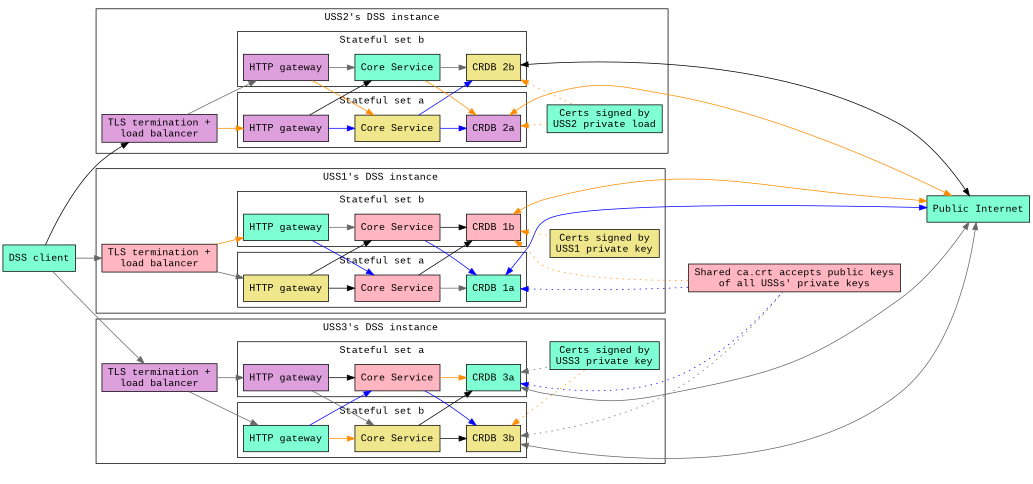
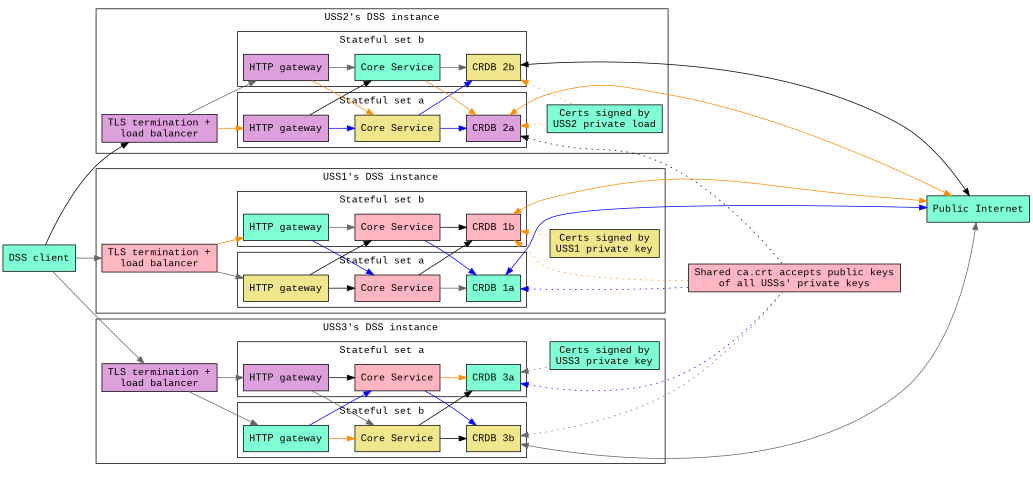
none -> (672, 168)
(769, 370) -> none
(547, 399) -> none
